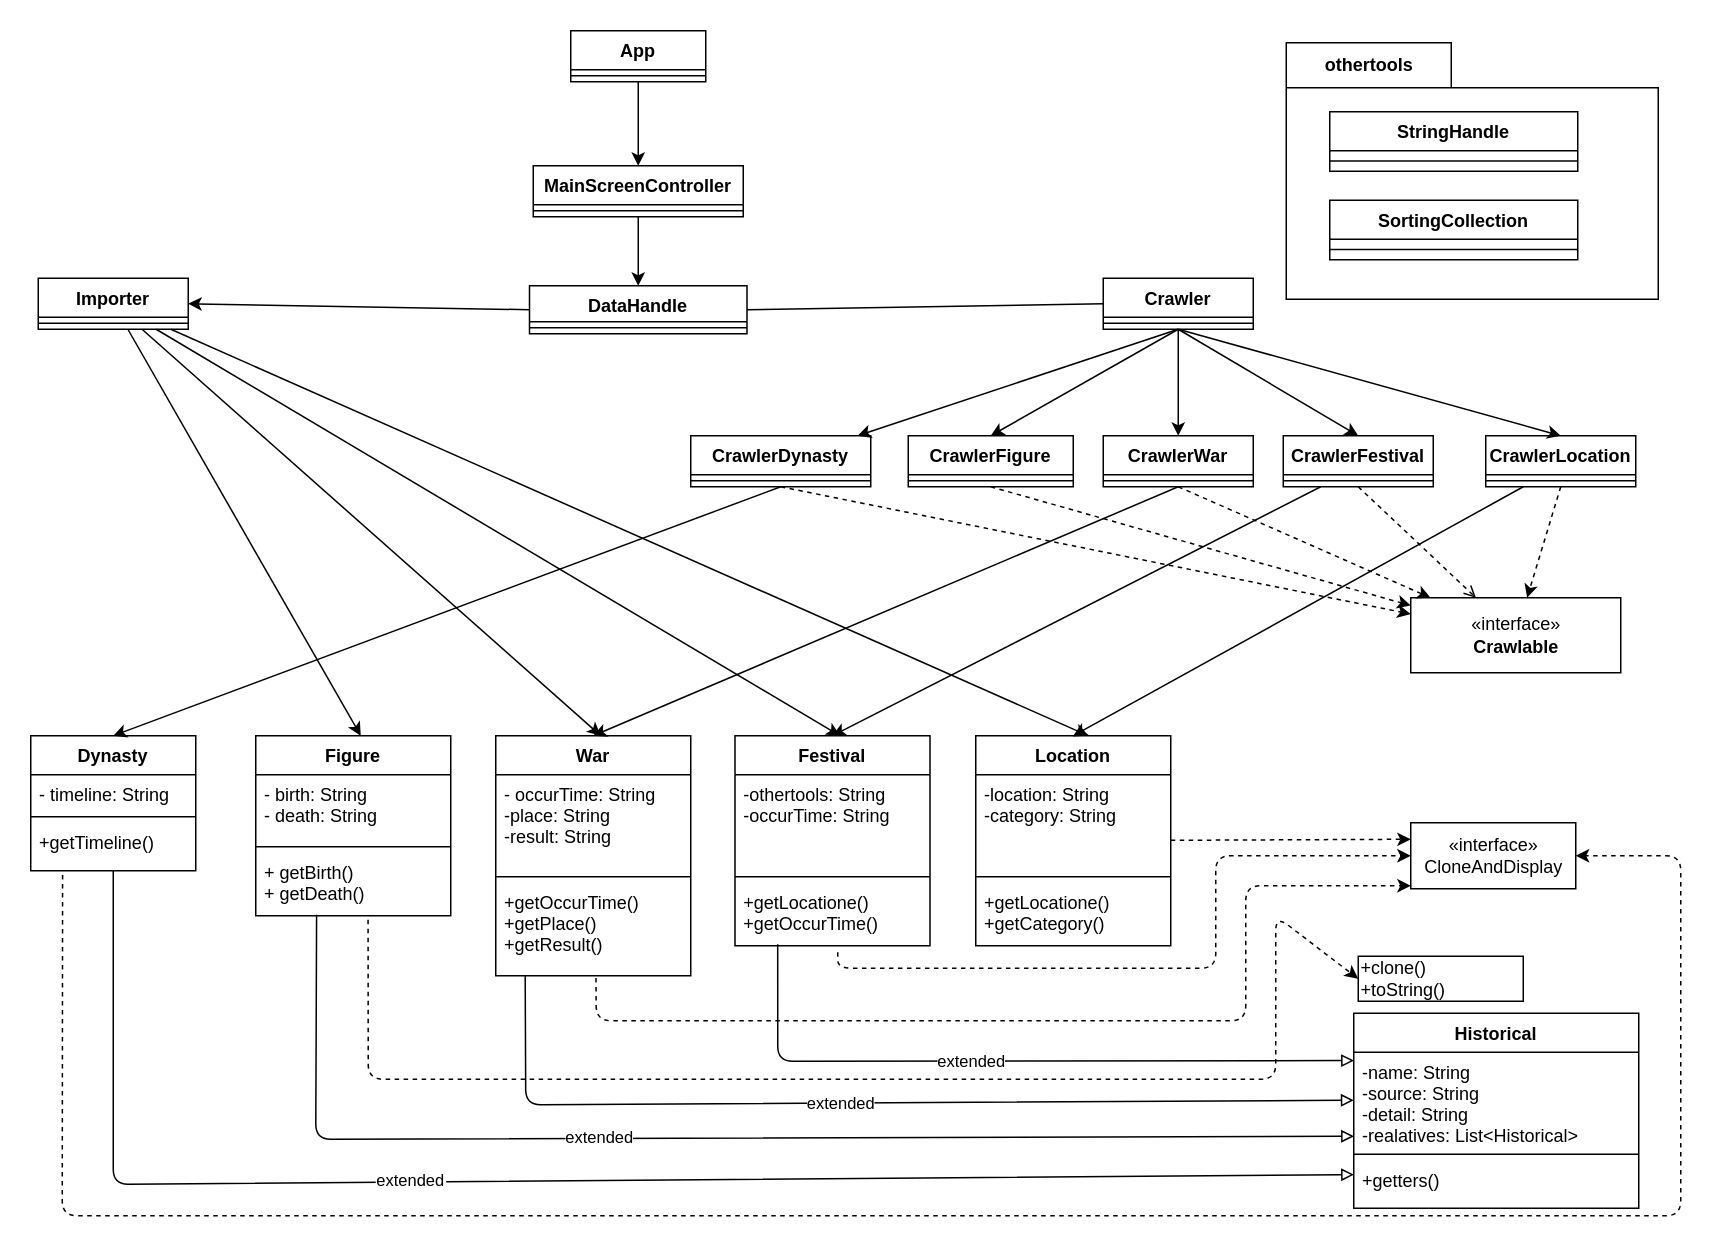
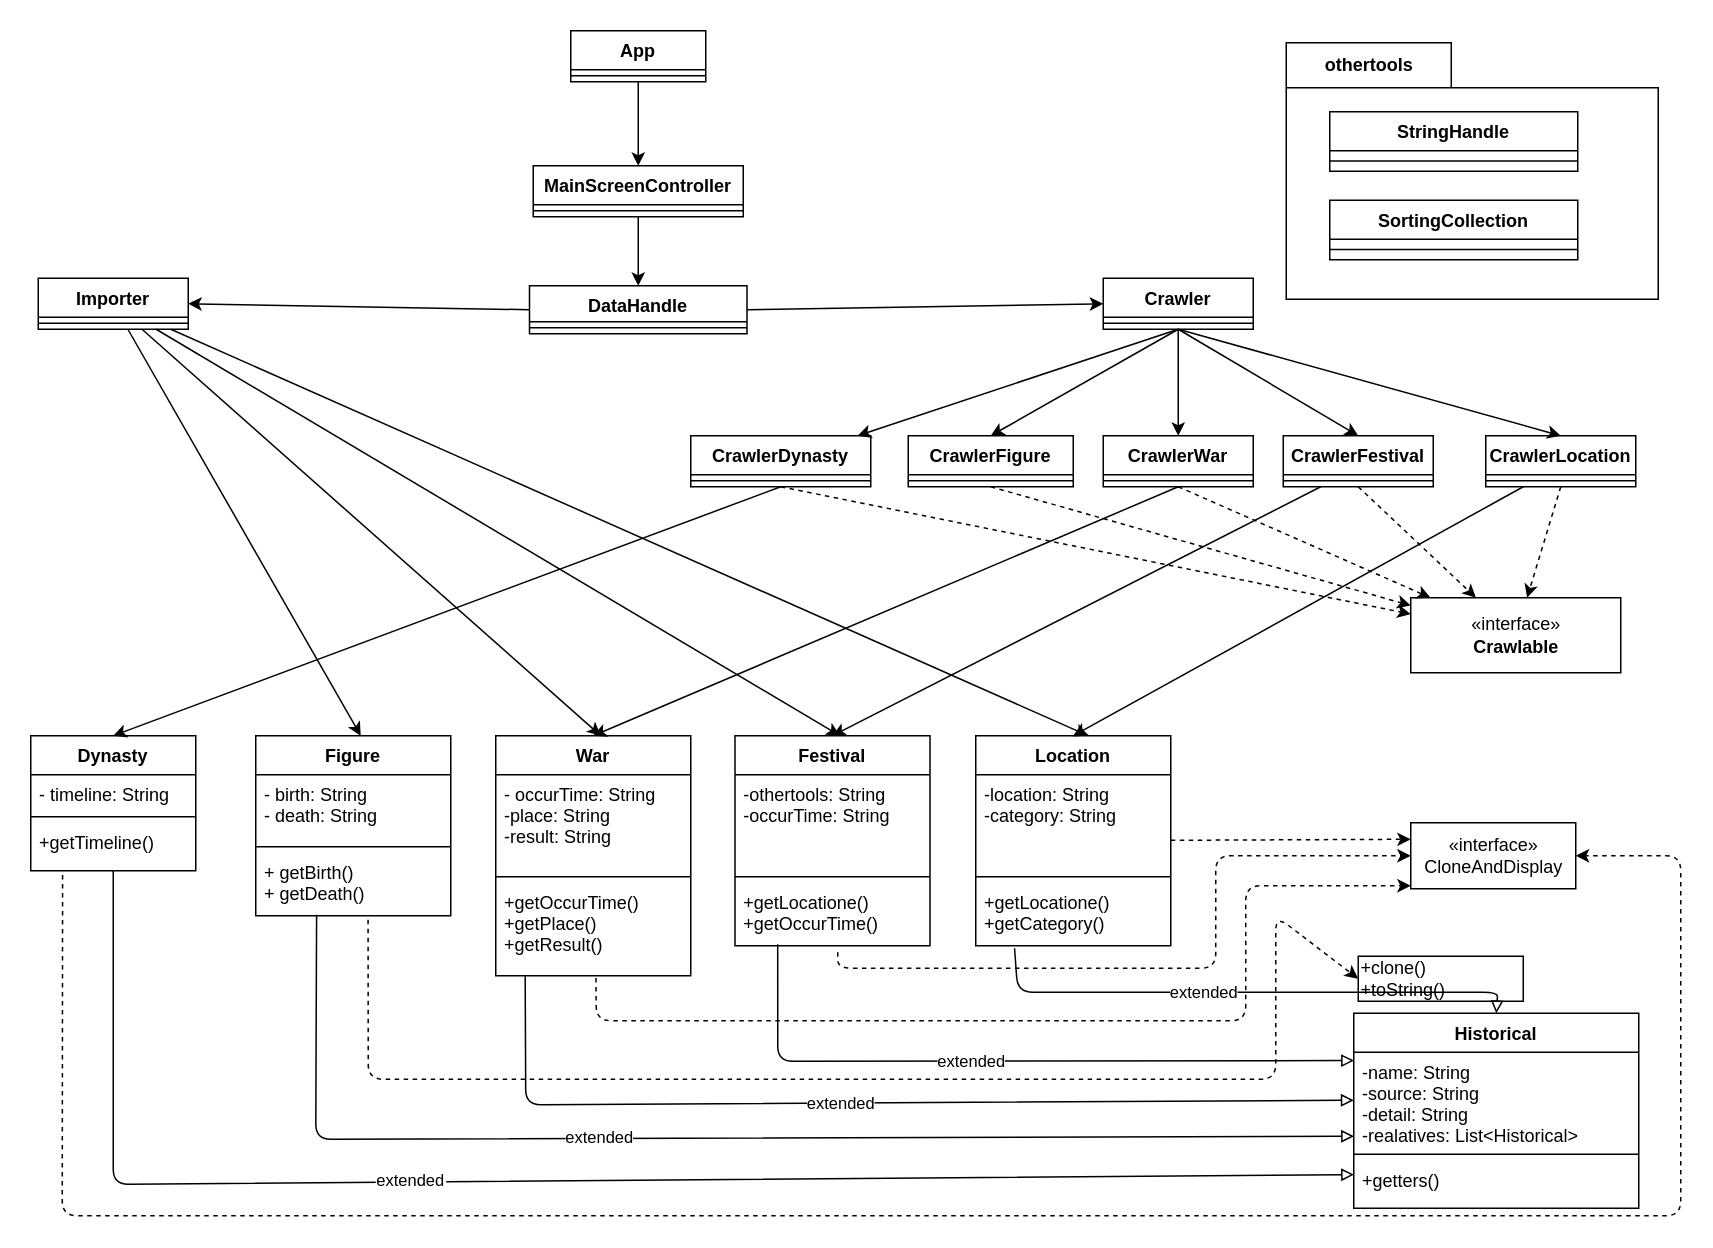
(1095, 304) -> (1092, 304)
(1468, 591) -> (1468, 590)
none -> (1242, 992)
